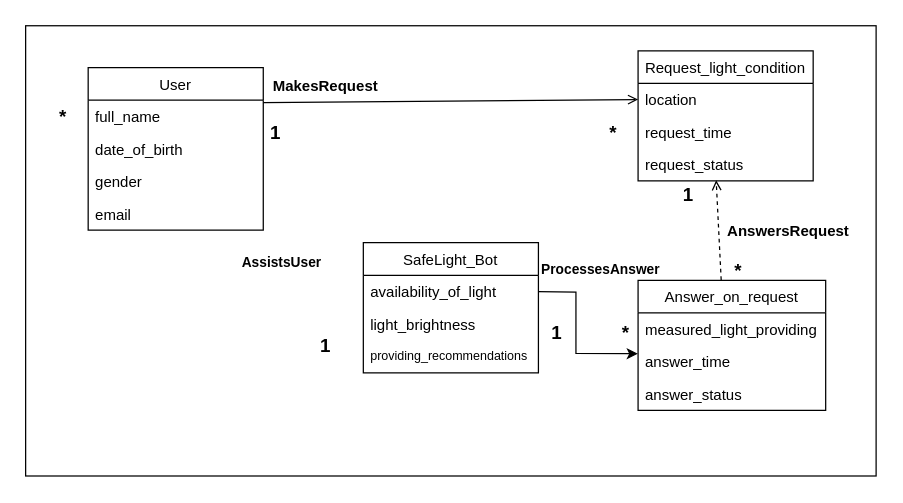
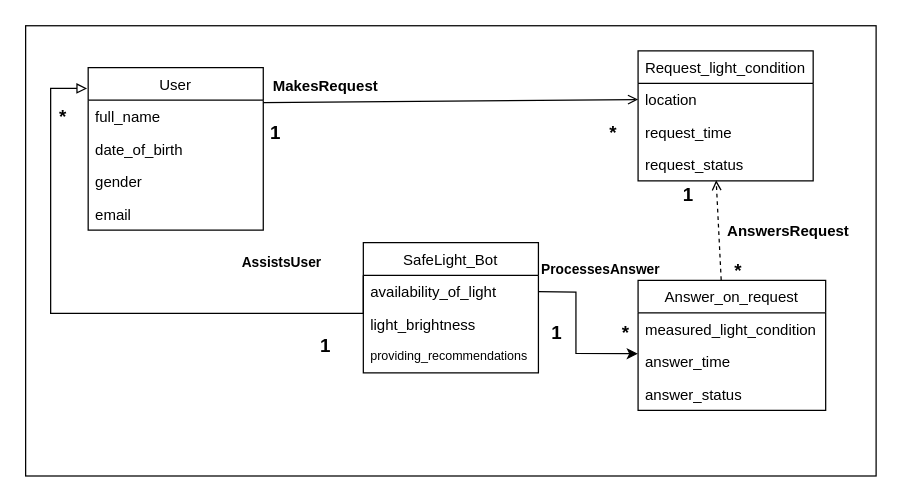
none -> (83, 313)
(738, 329) -> (738, 329)
